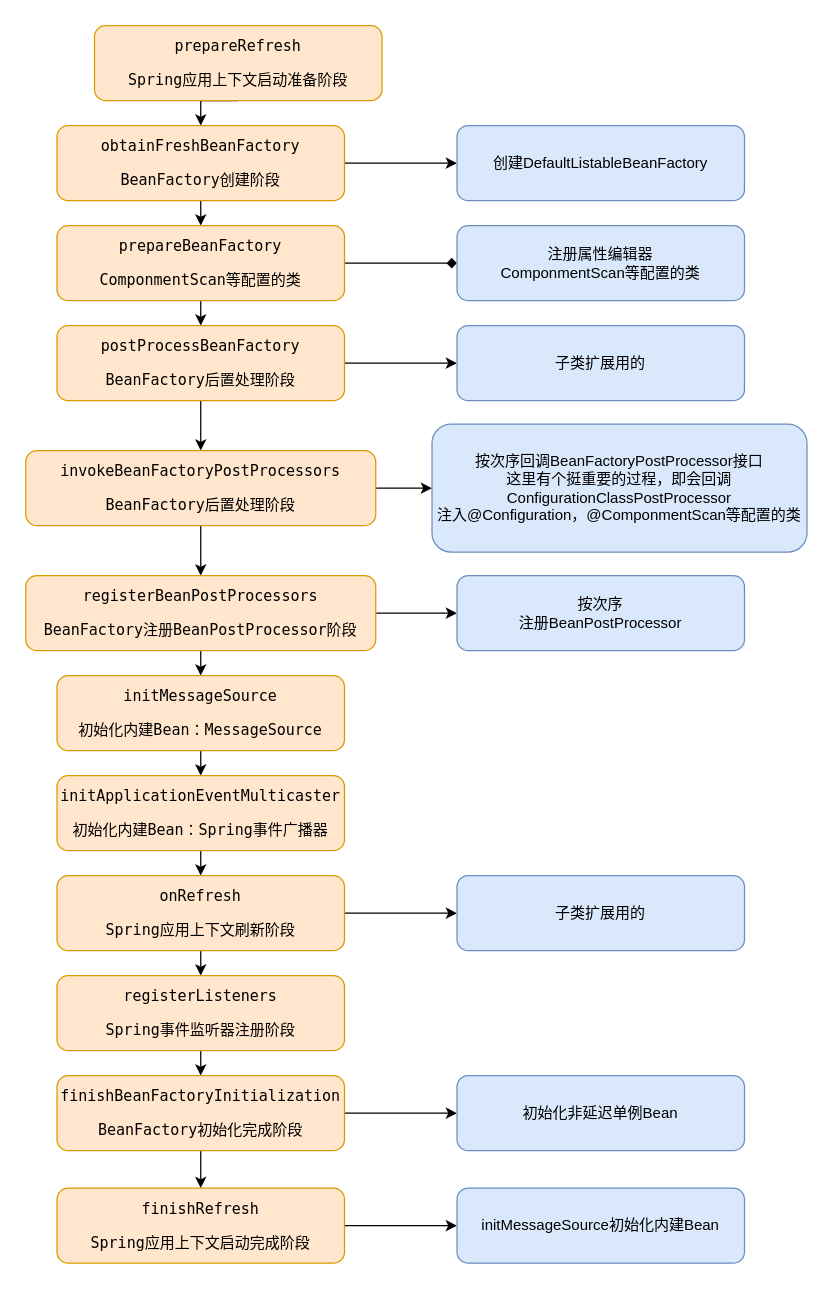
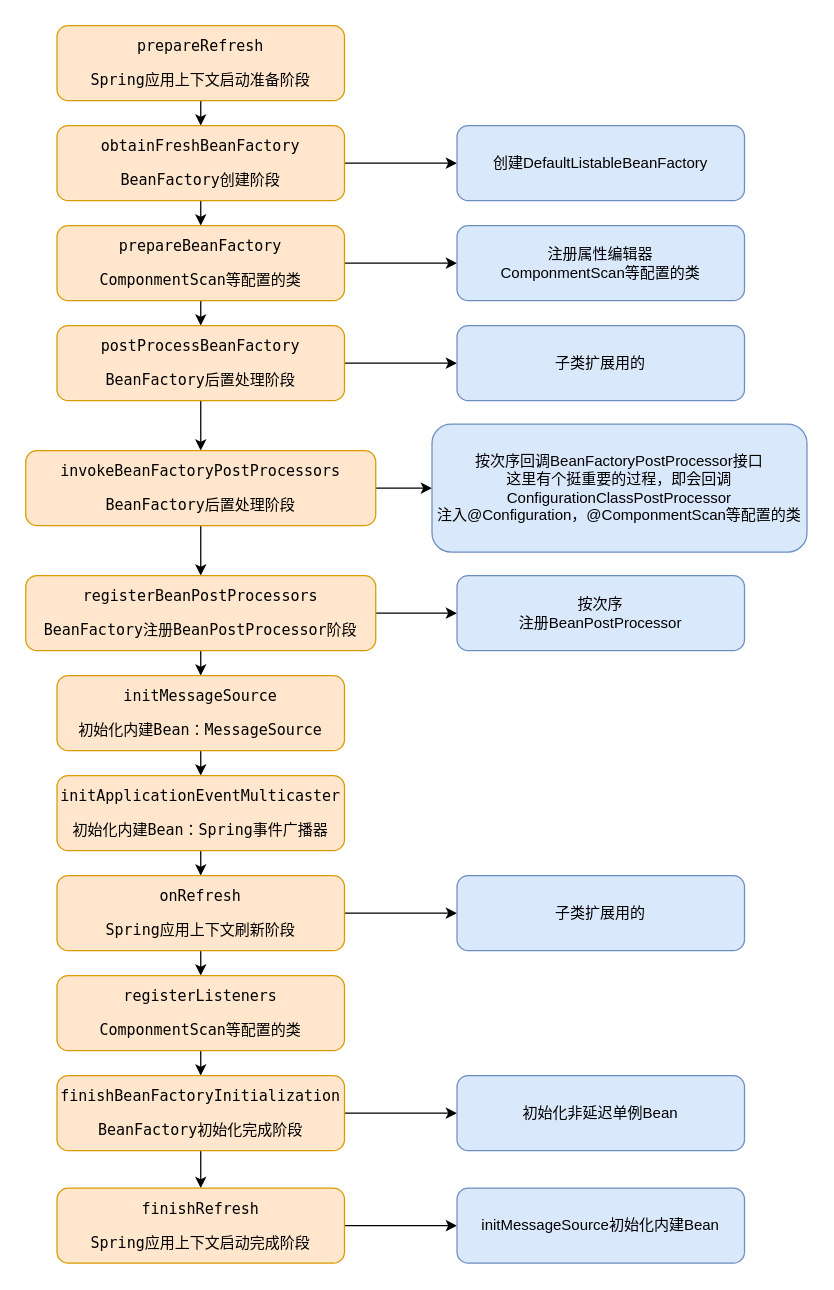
(238, 63) -> (201, 63)
(446, 263) -> (447, 263)
(201, 1013) -> (201, 1013)
